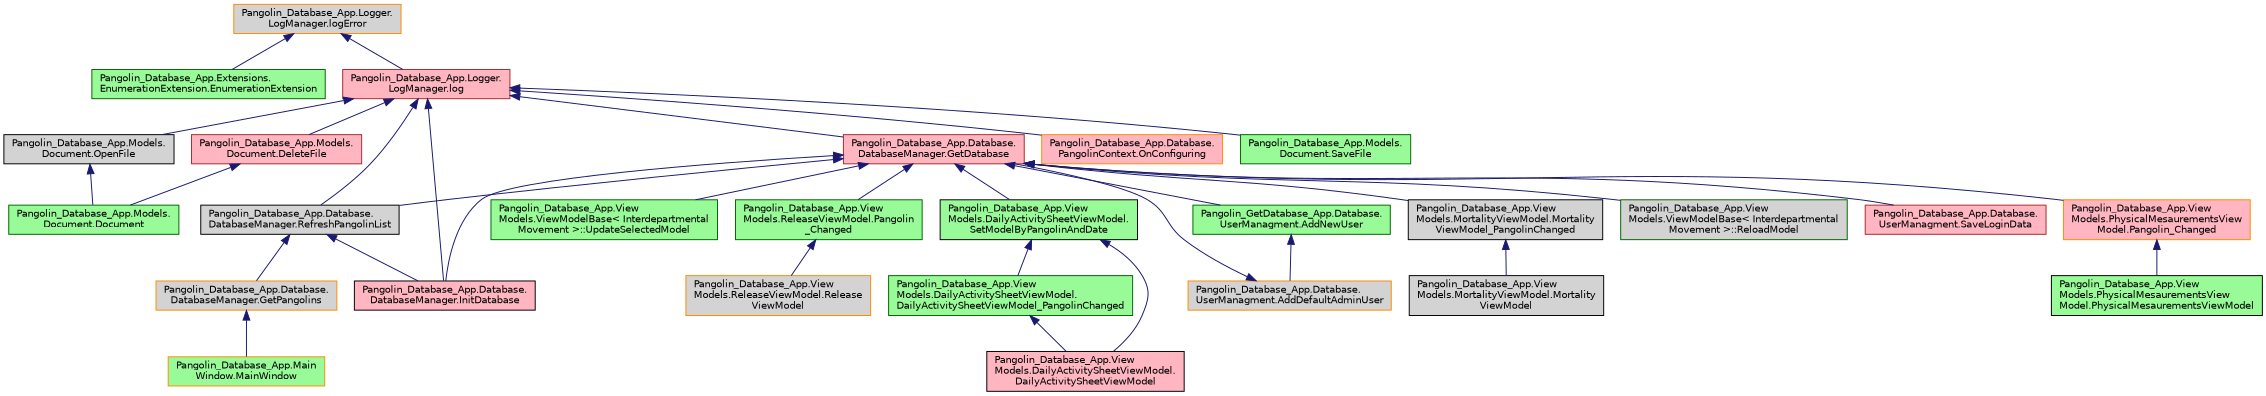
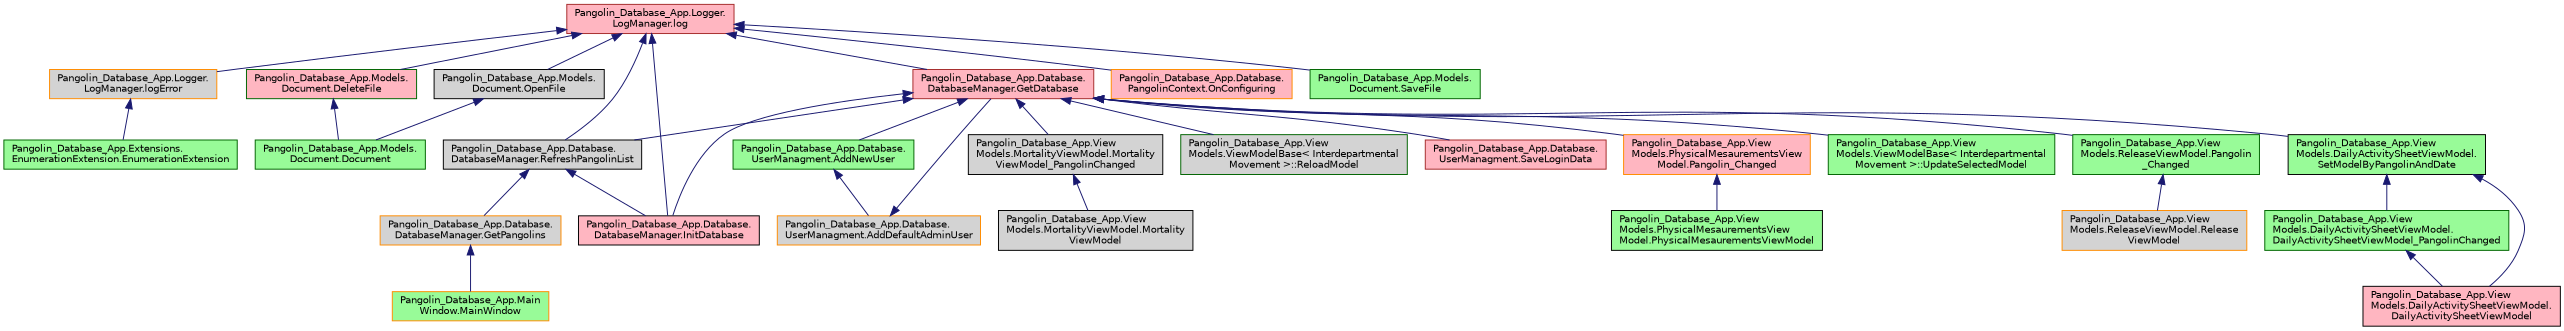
(376, 54) -> (387, 51)
(277, 149) -> (332, 84)
(1292, 220) -> (823, 155)
